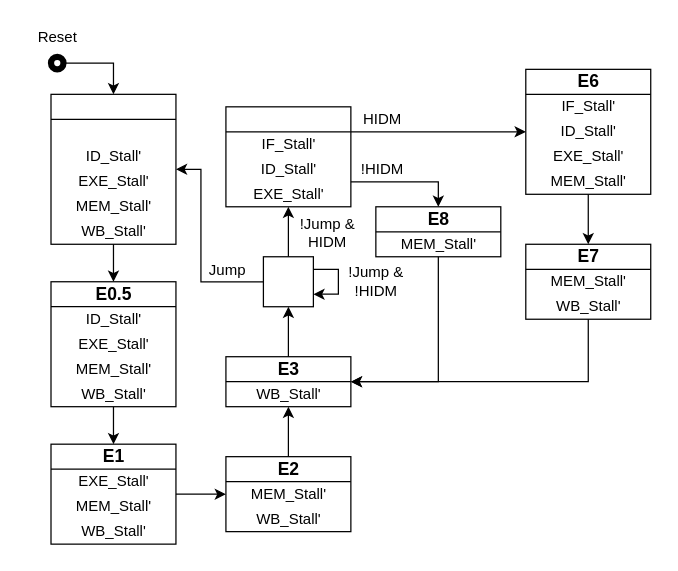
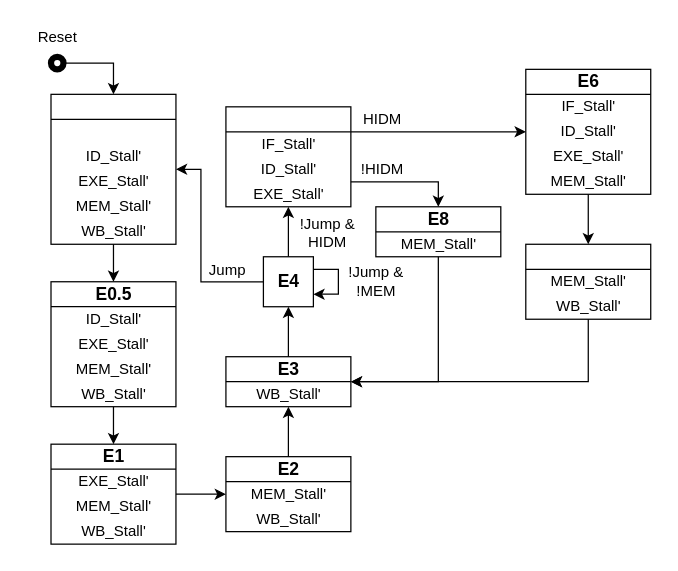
(588, 257) -> none
none -> (288, 282)
(376, 282) -> (376, 282)
